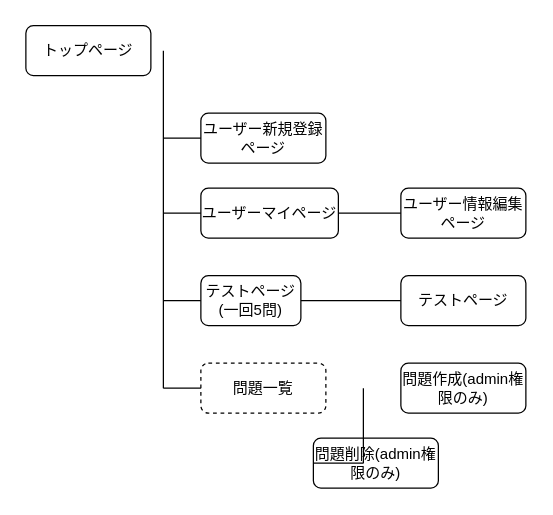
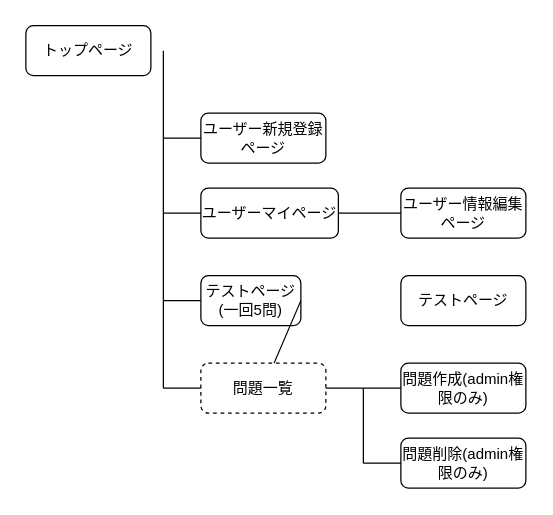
(351, 301) -> (287, 331)
none -> (361, 388)
(376, 463) -> (463, 463)
